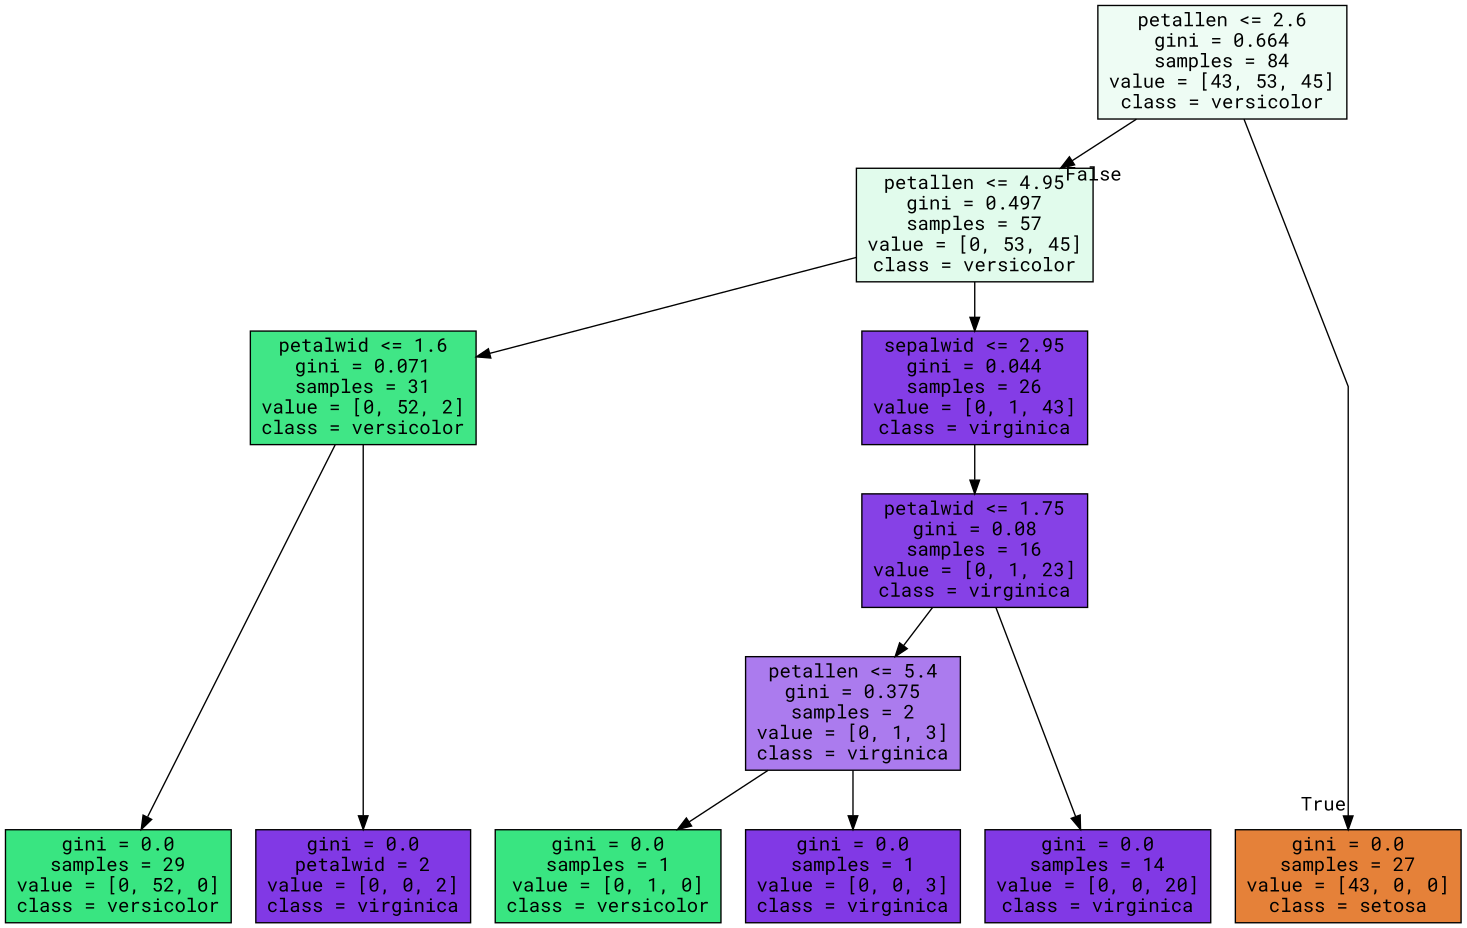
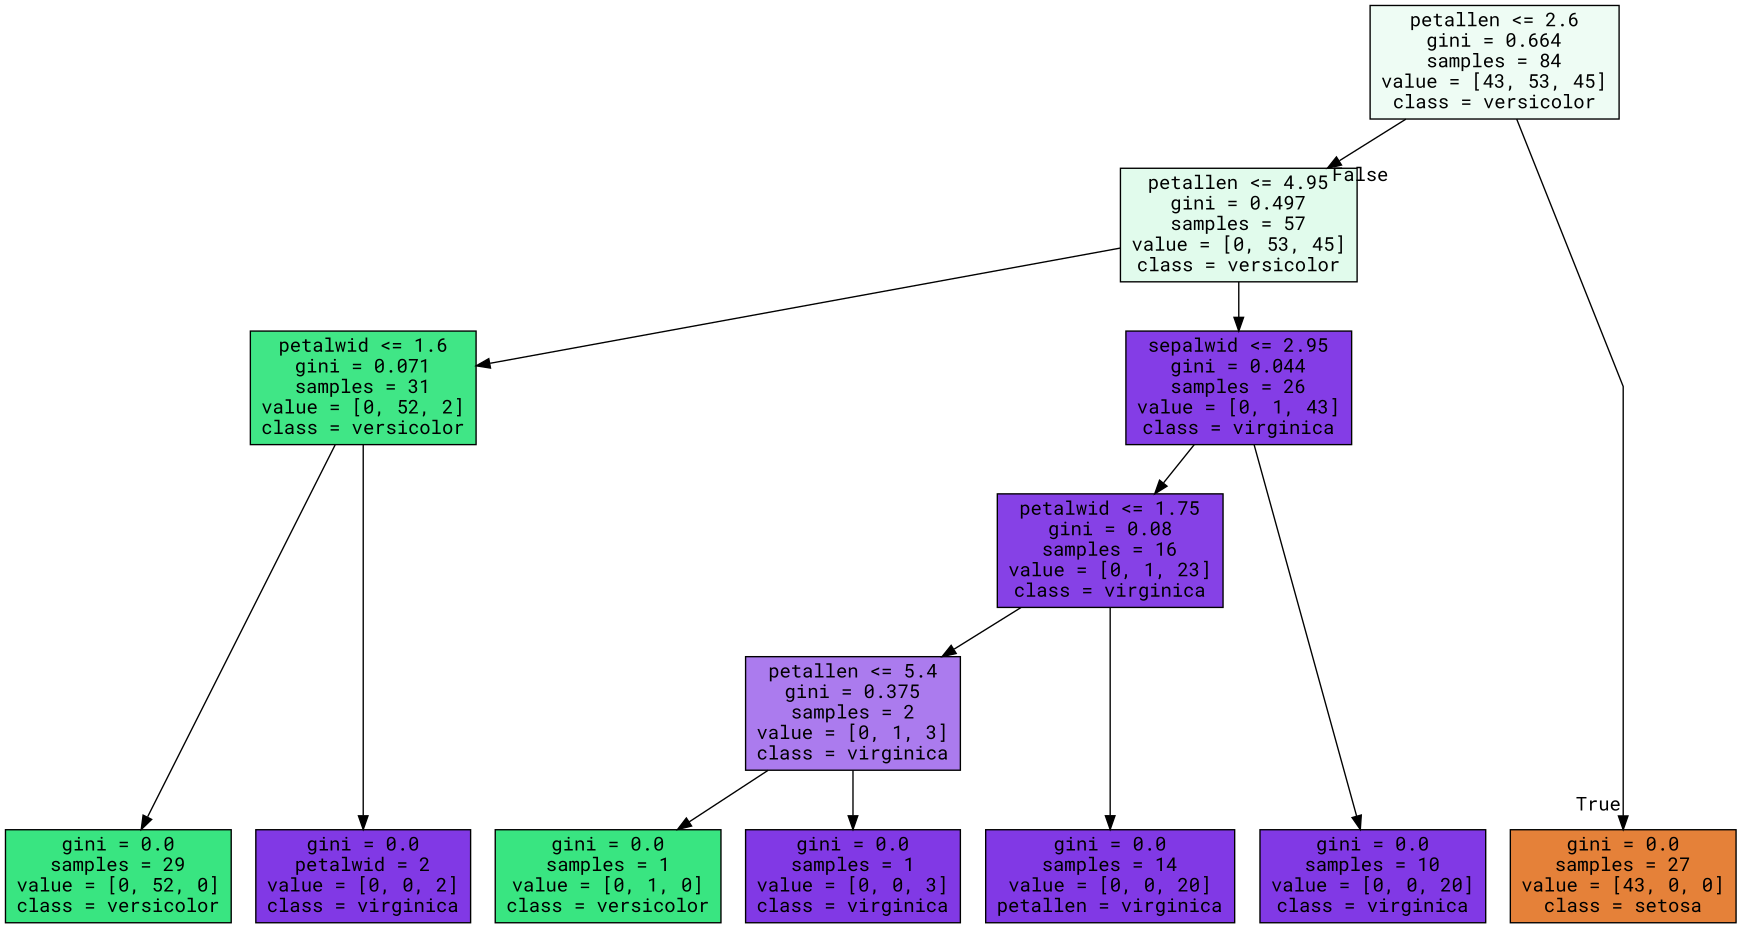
(1098, 876) -> (1110, 876)
none -> (1373, 876)
